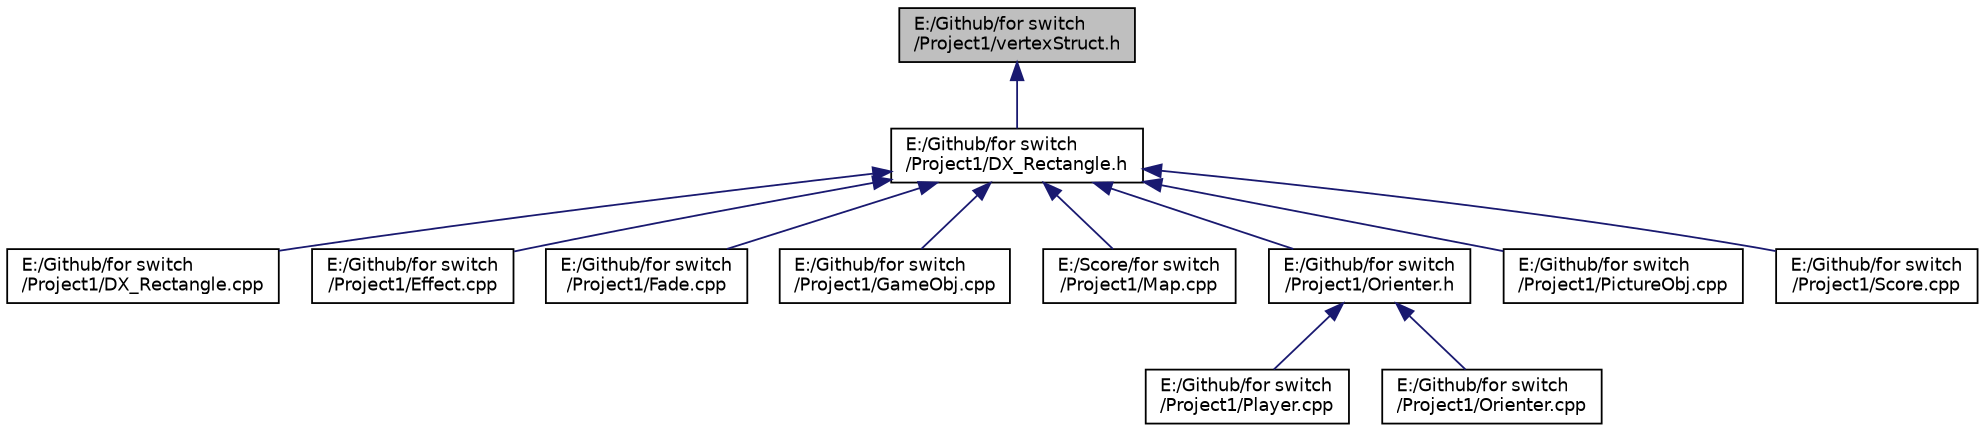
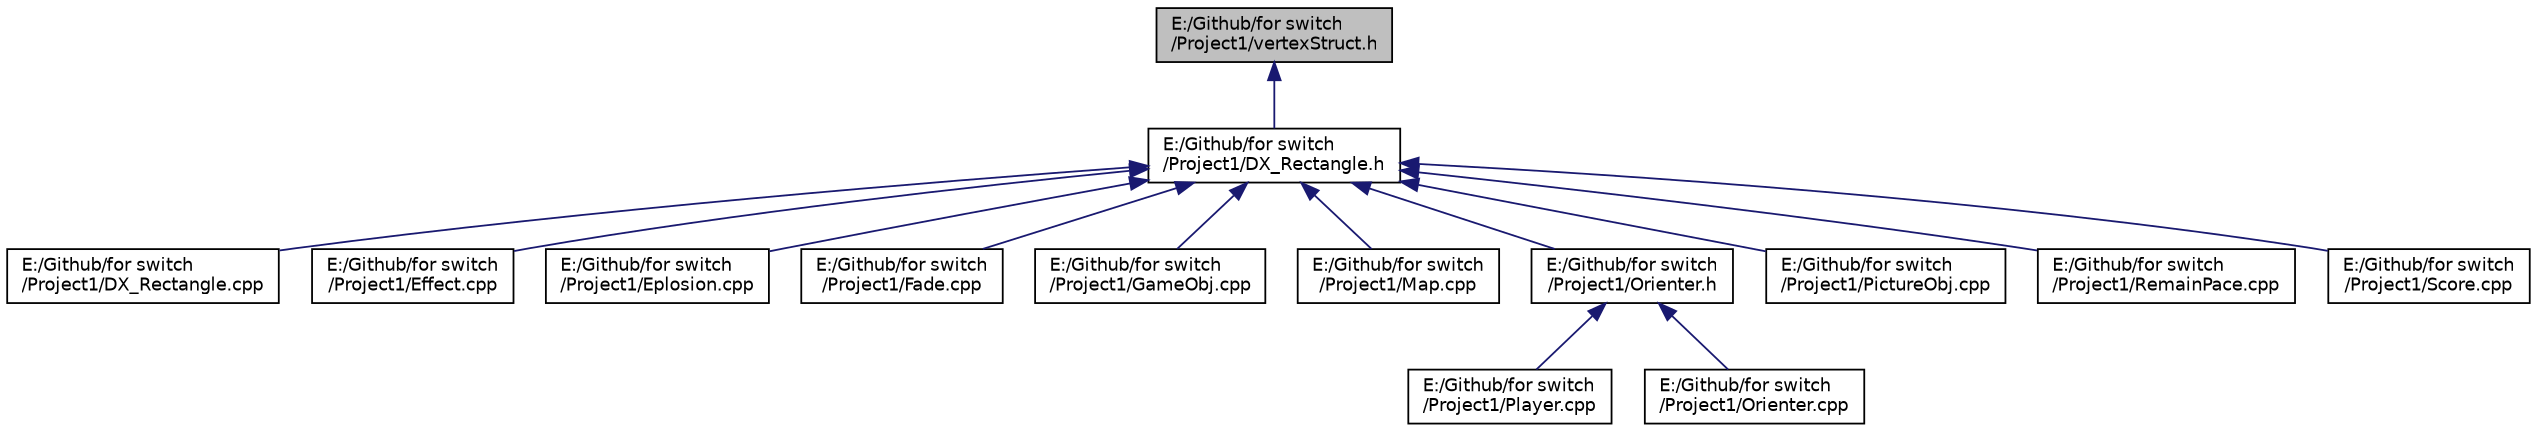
none -> (657, 276)
(1139, 276) -> (1398, 276)
none -> (2166, 276)
